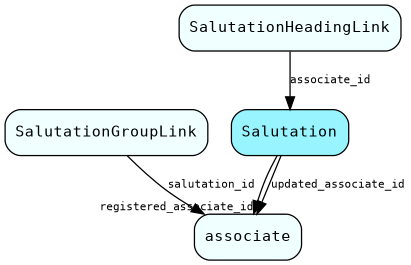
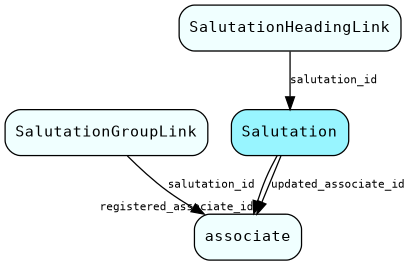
(331, 80) -> (334, 80)
